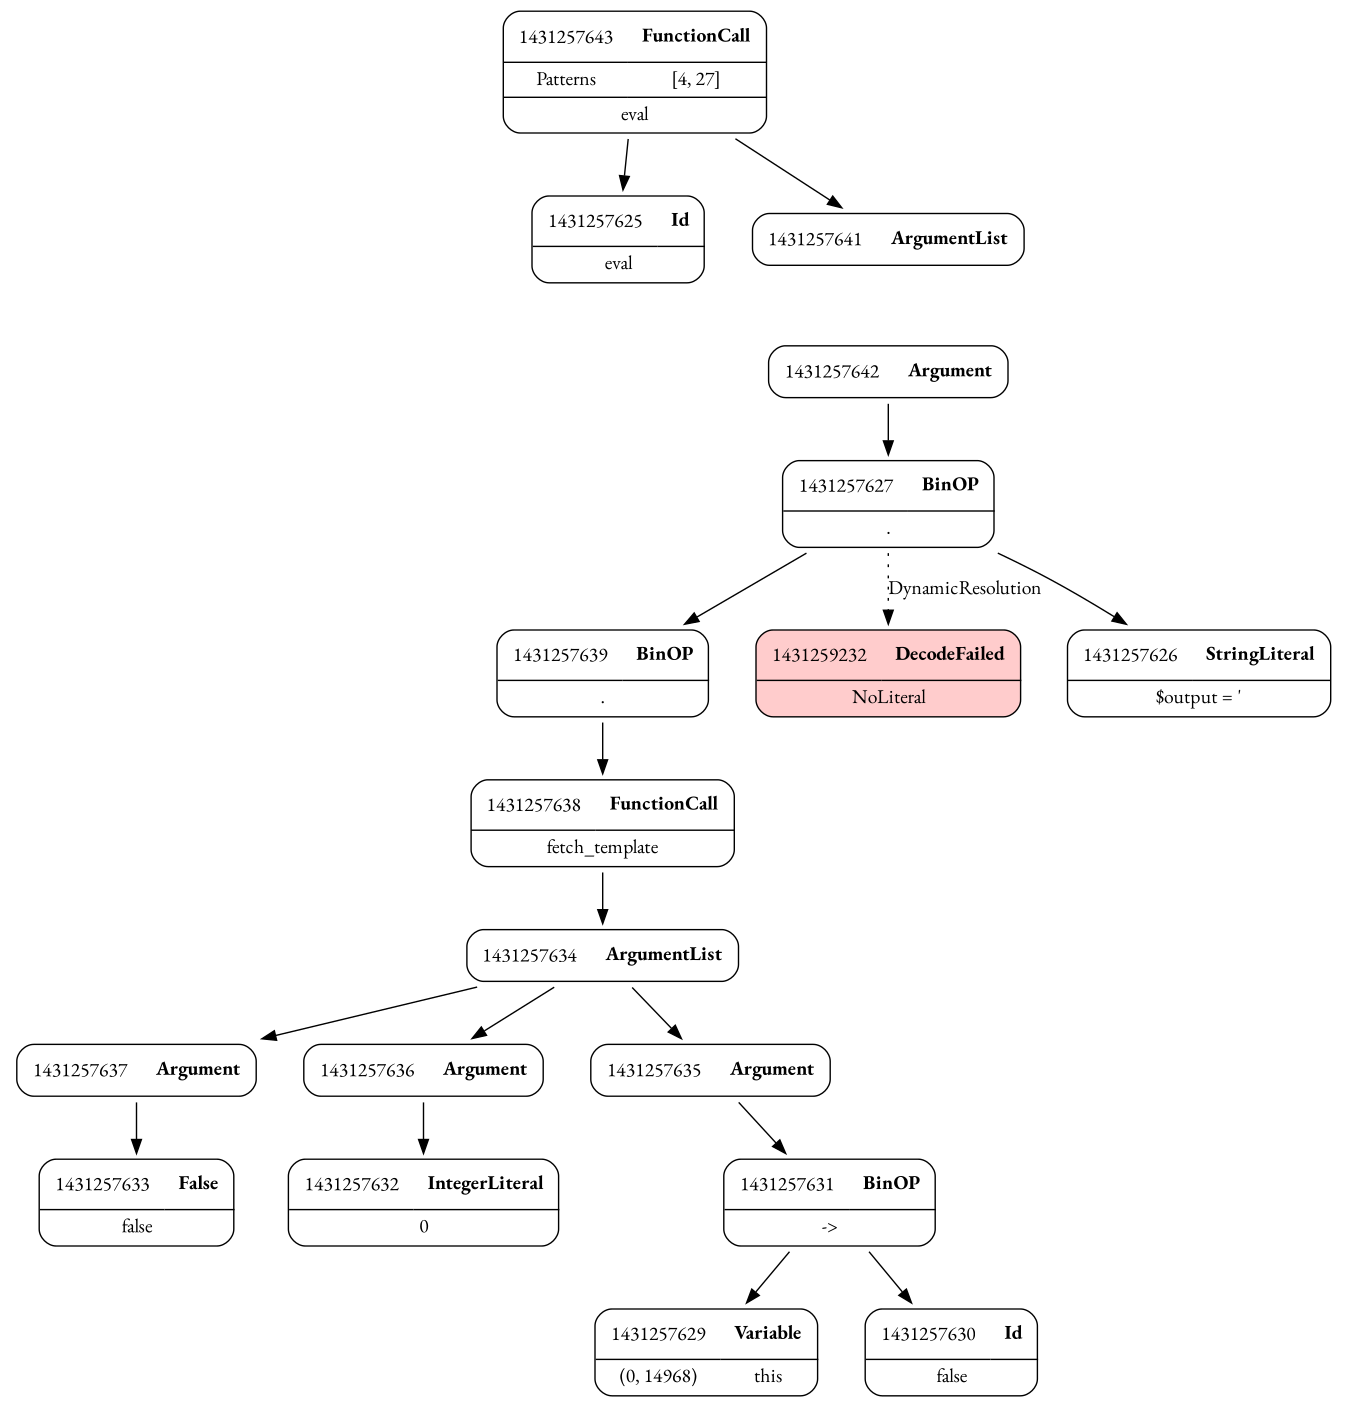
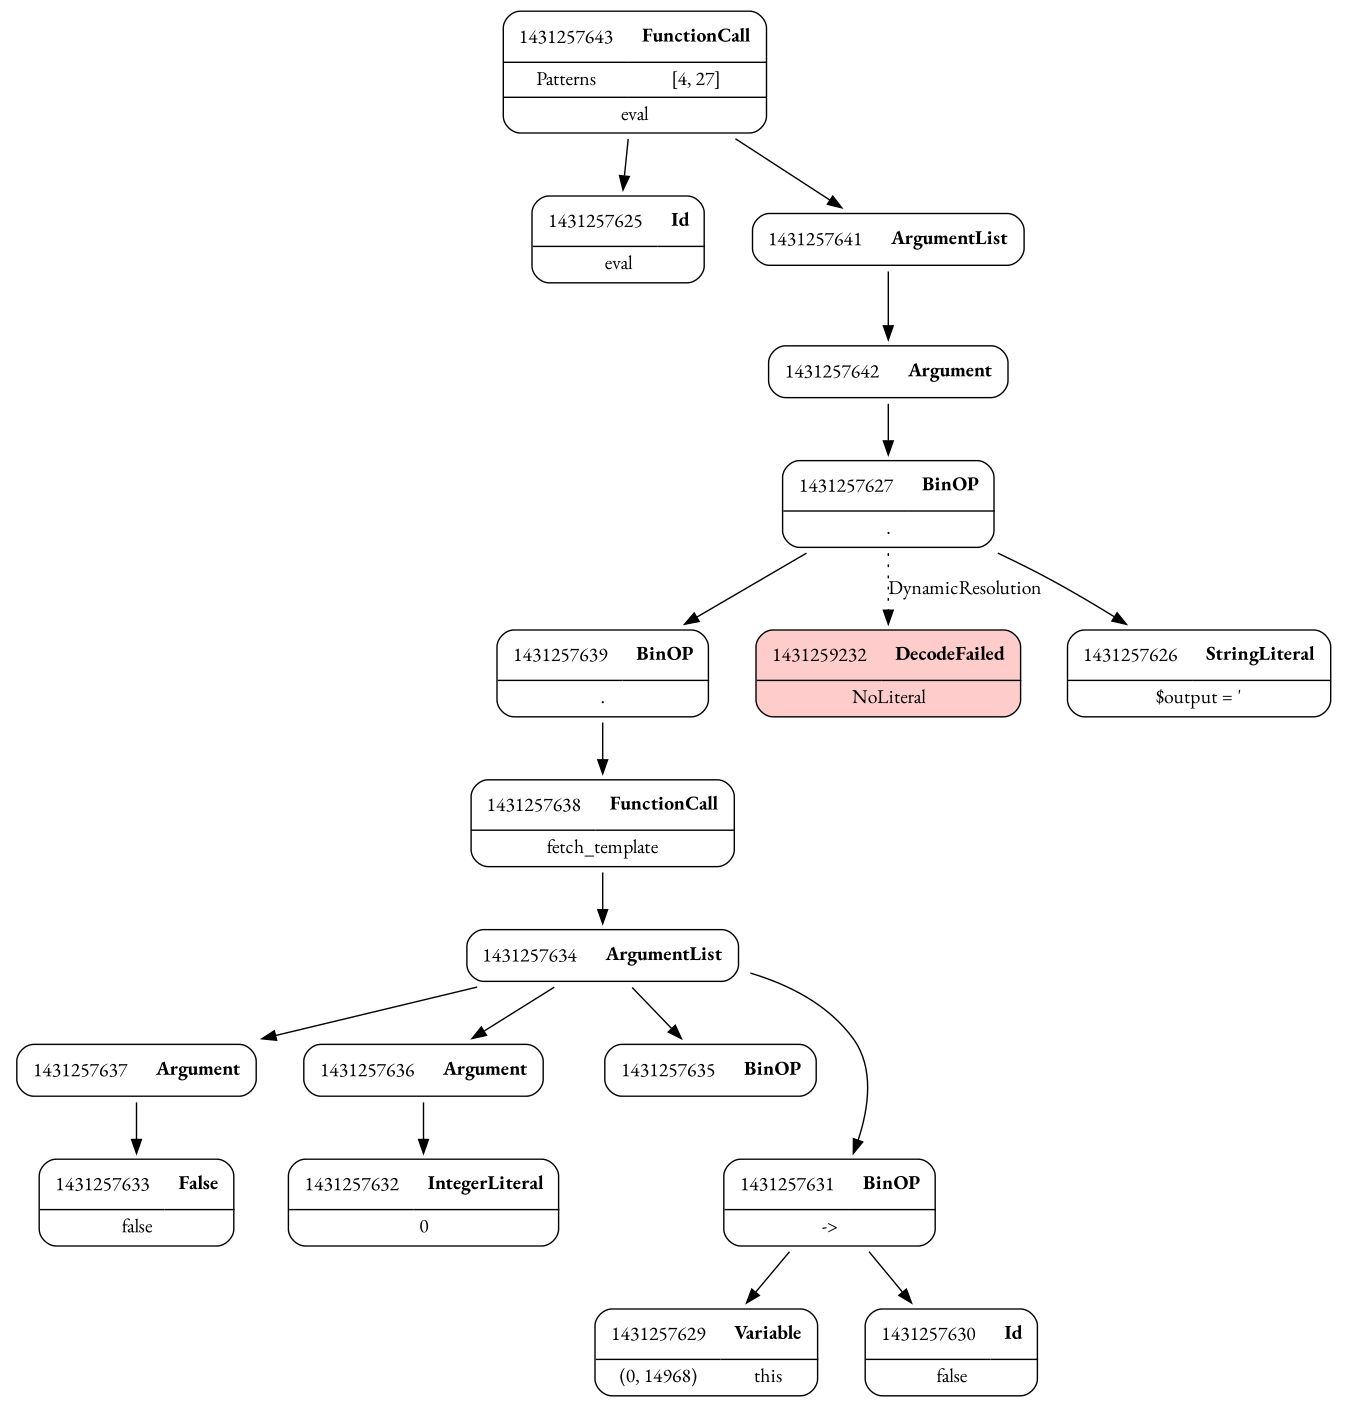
none -> (888, 299)
(773, 1069) -> (773, 1069)
(757, 1123) -> (847, 1031)
